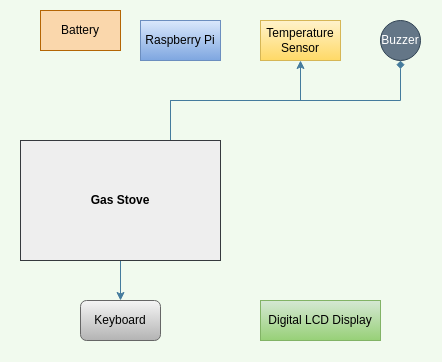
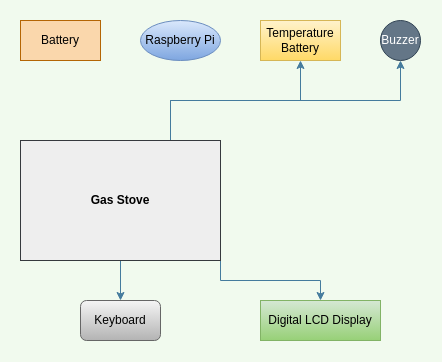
(81, 31) -> (61, 41)
(181, 41) -> (181, 41)
(301, 41) -> (301, 41)
(401, 69) -> (401, 68)
none -> (267, 281)
